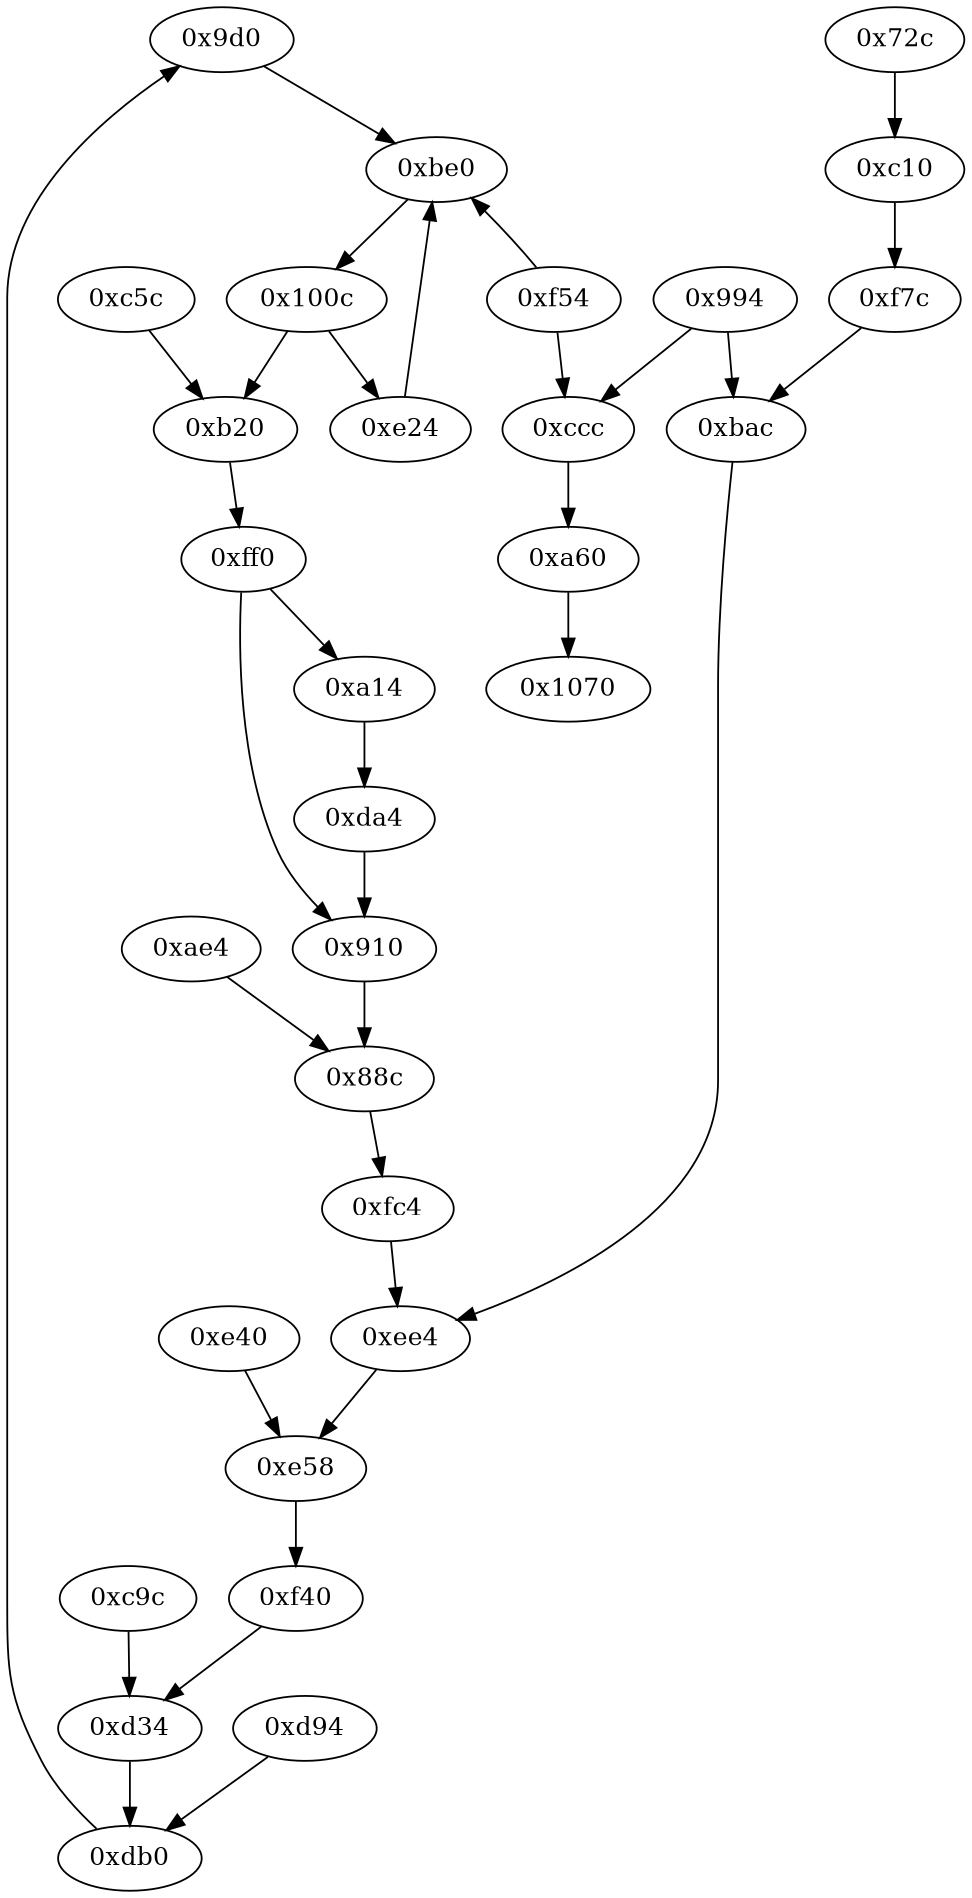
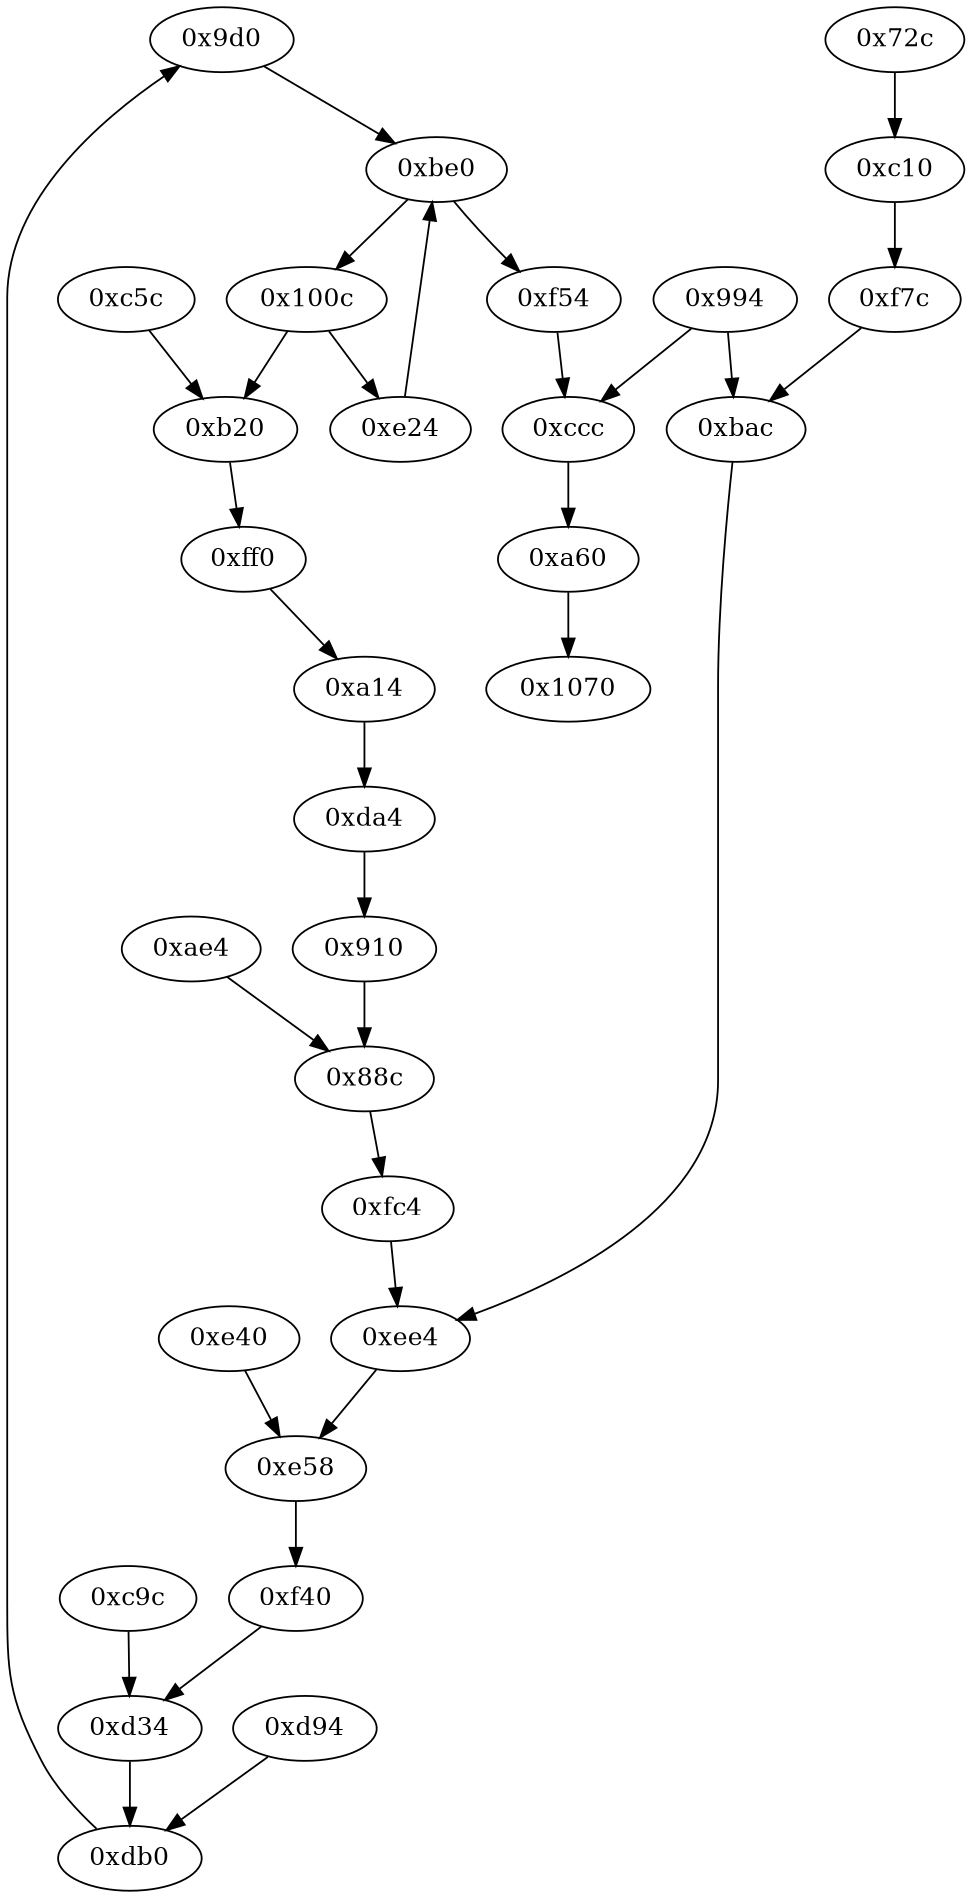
(511, 239) -> (479, 231)
(250, 758) -> none
